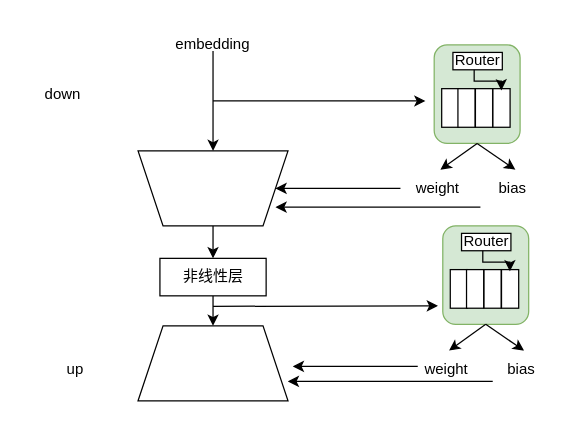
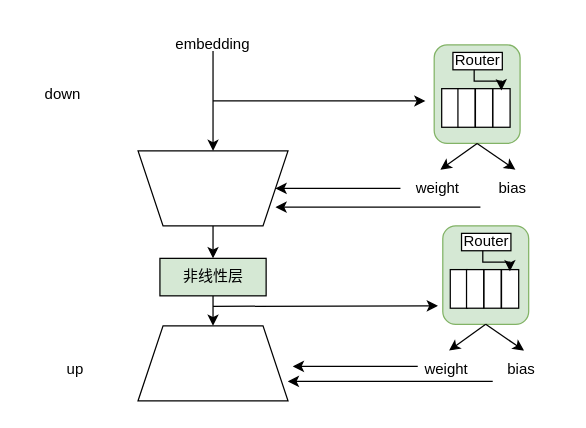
(213, 277) -> (213, 277)
